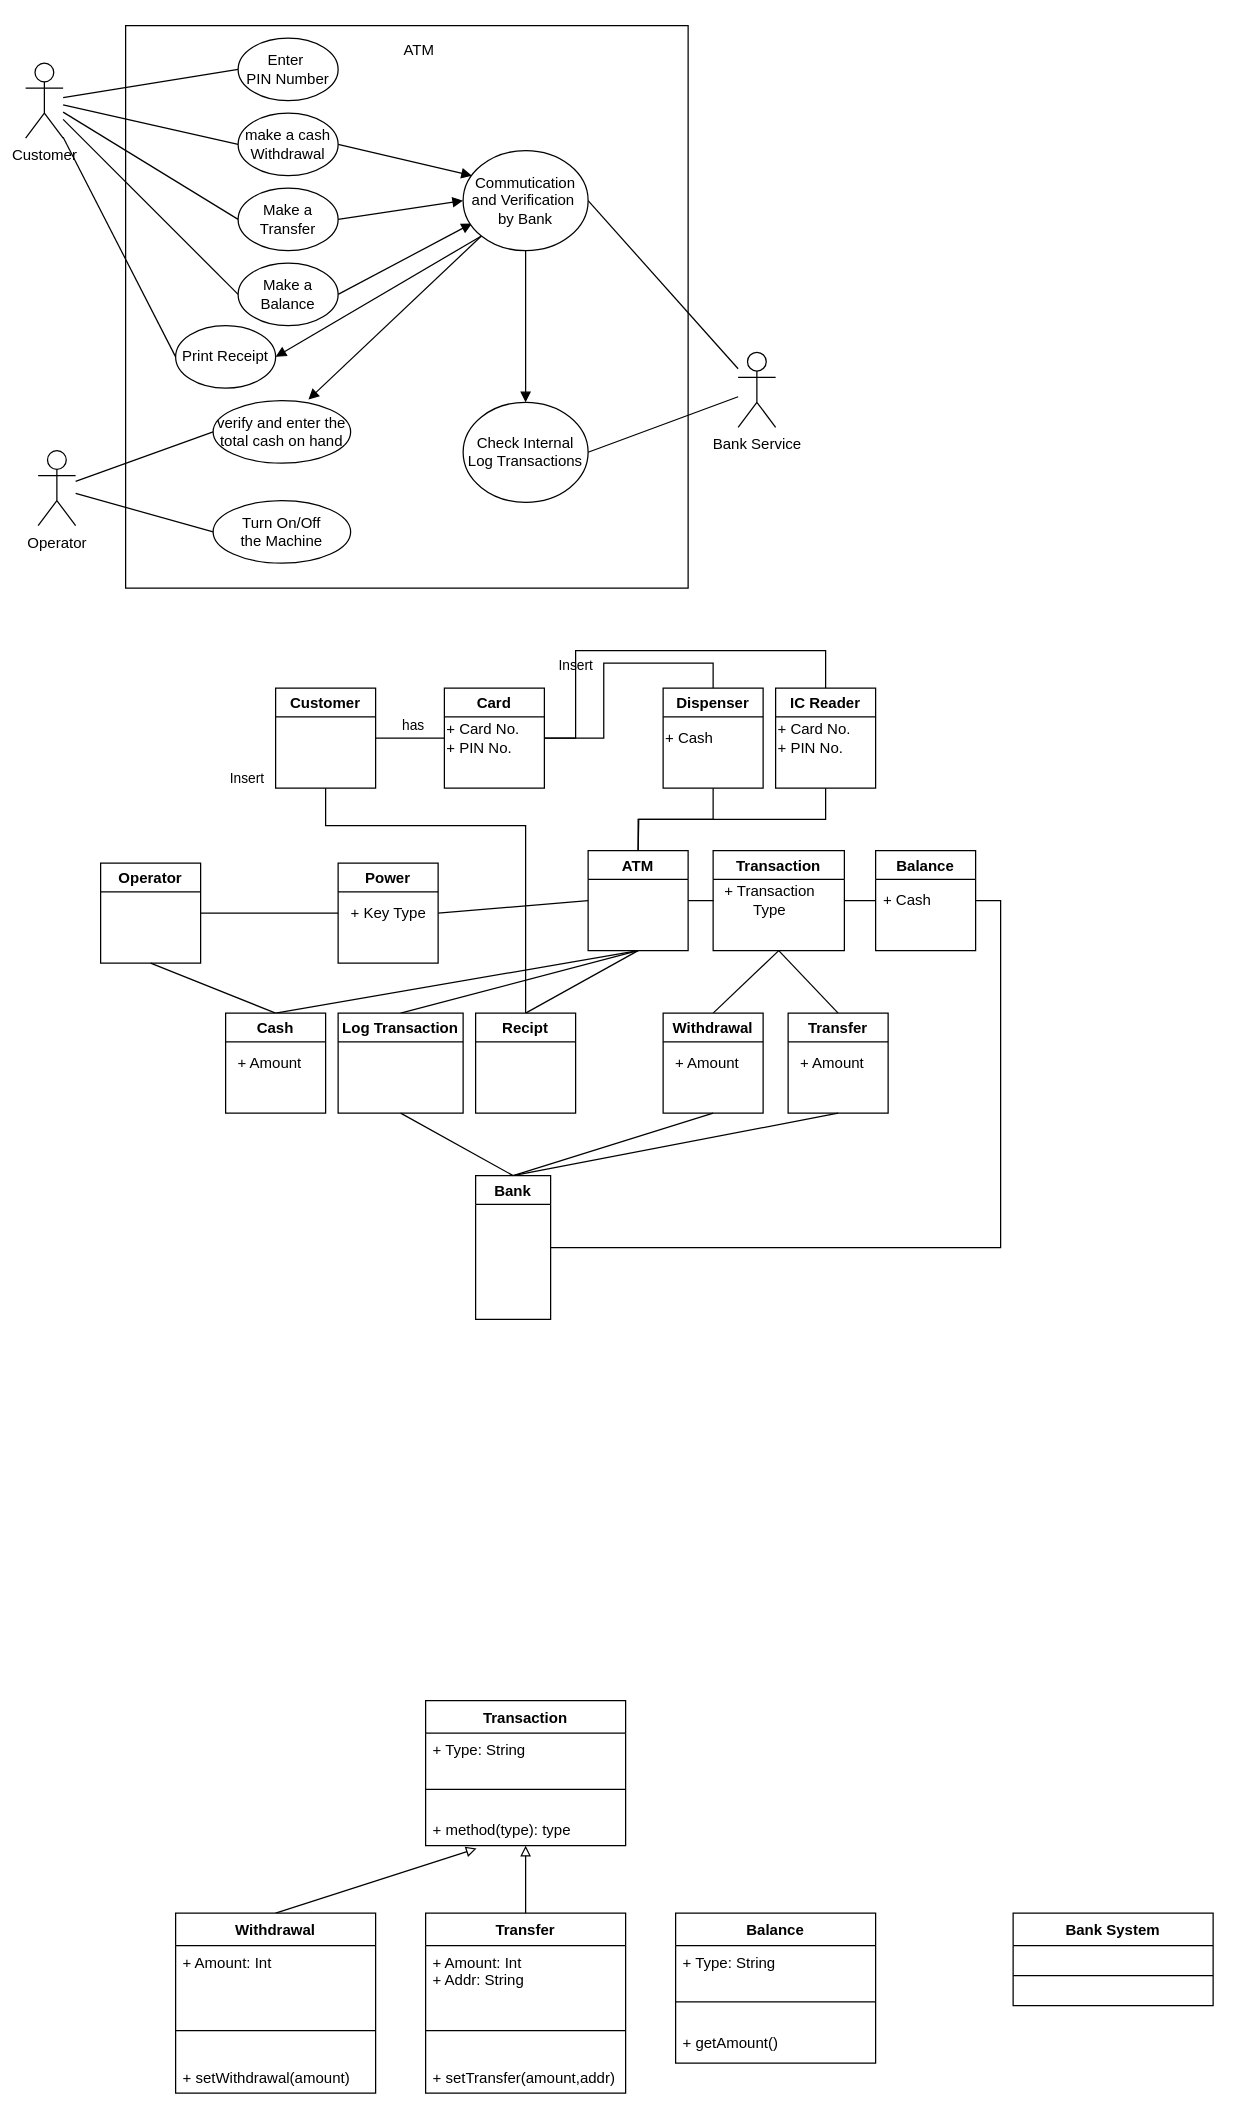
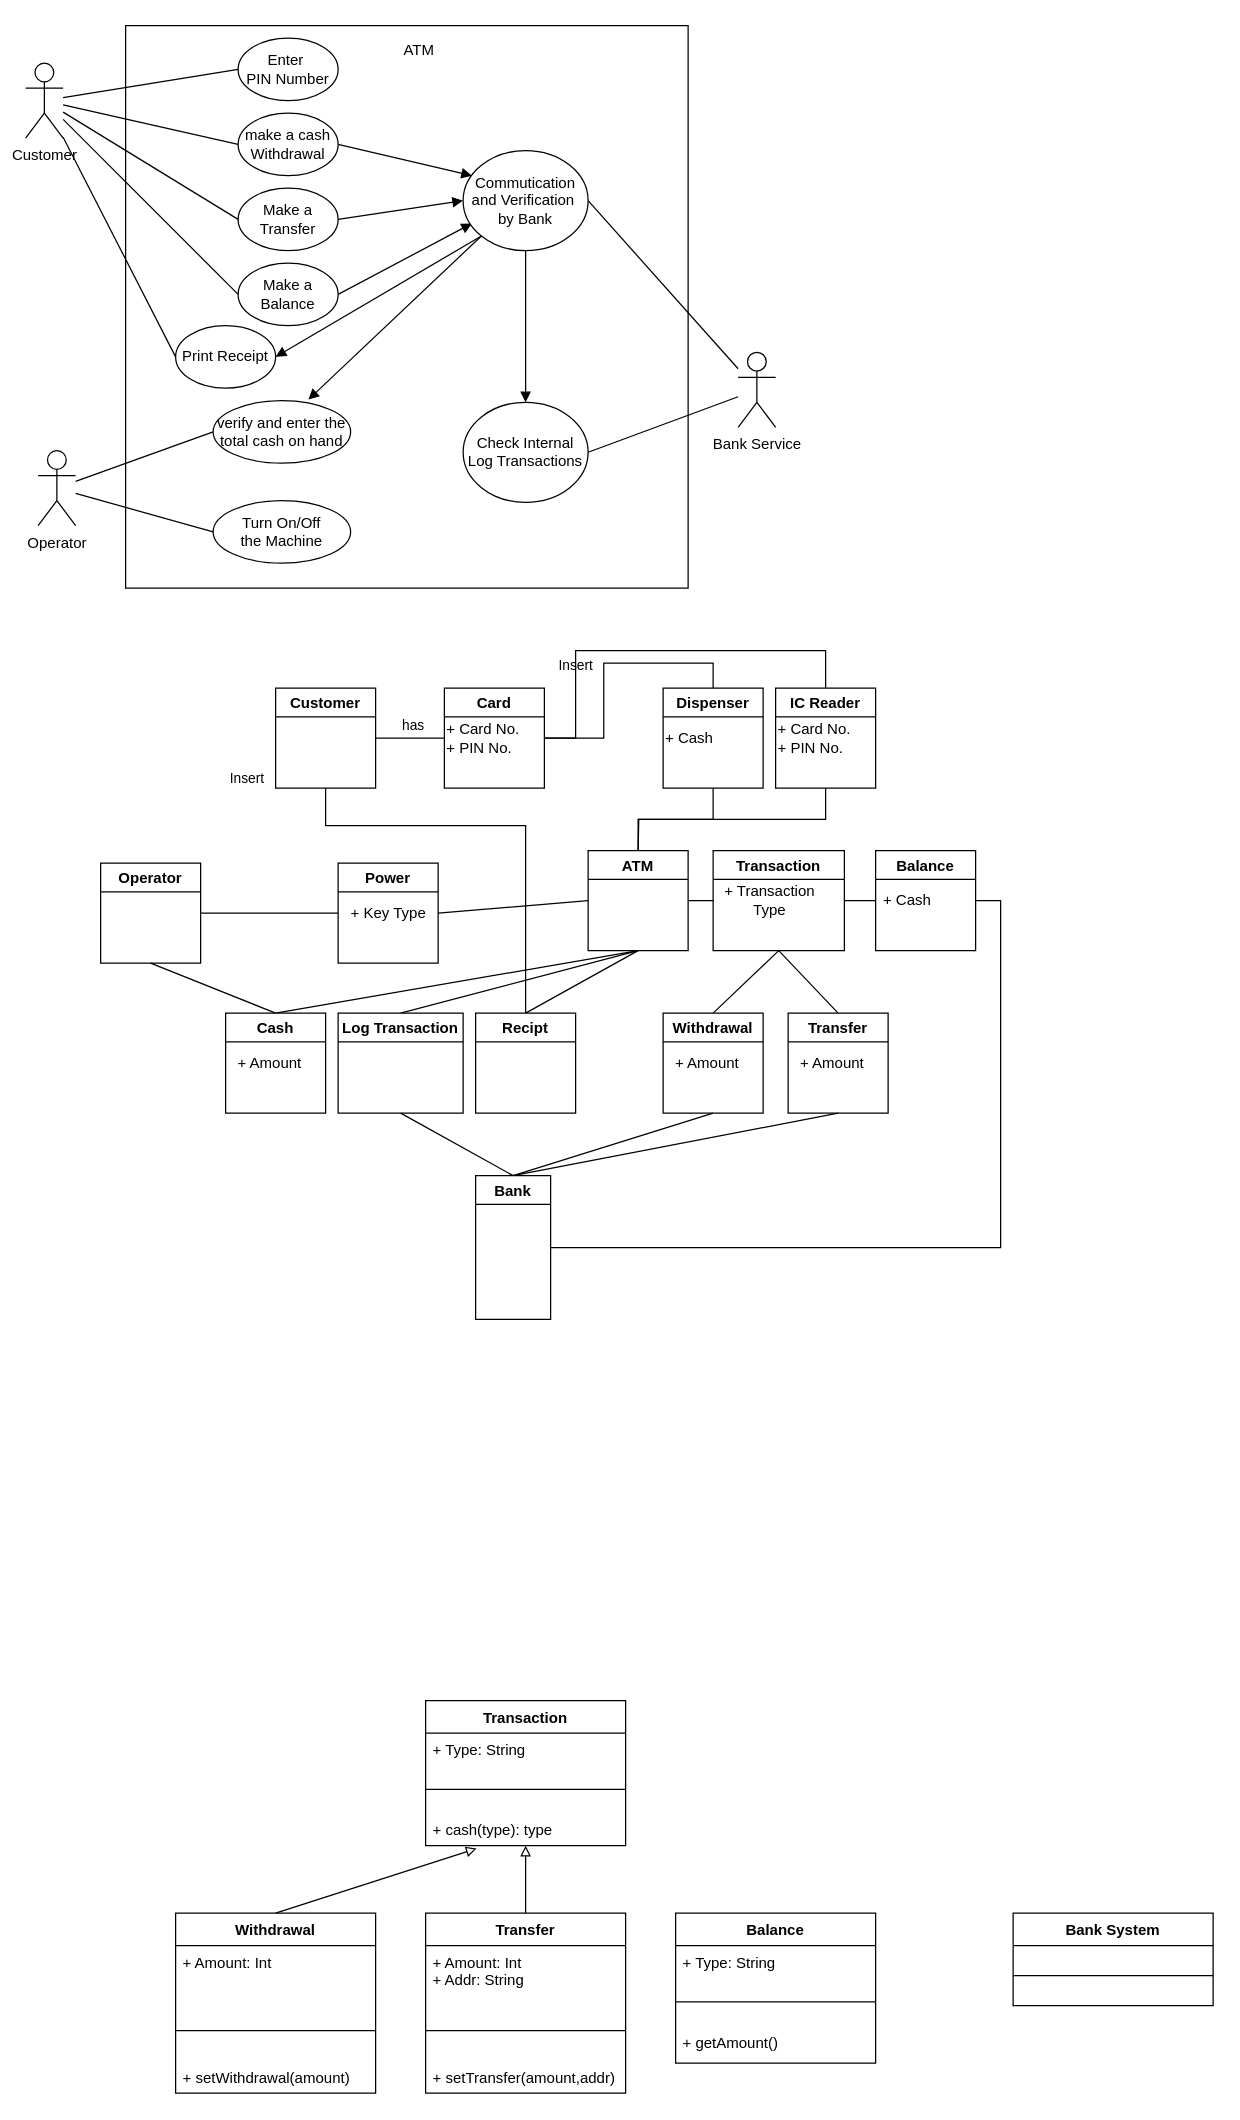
(511, 1830) -> (502, 1830)
